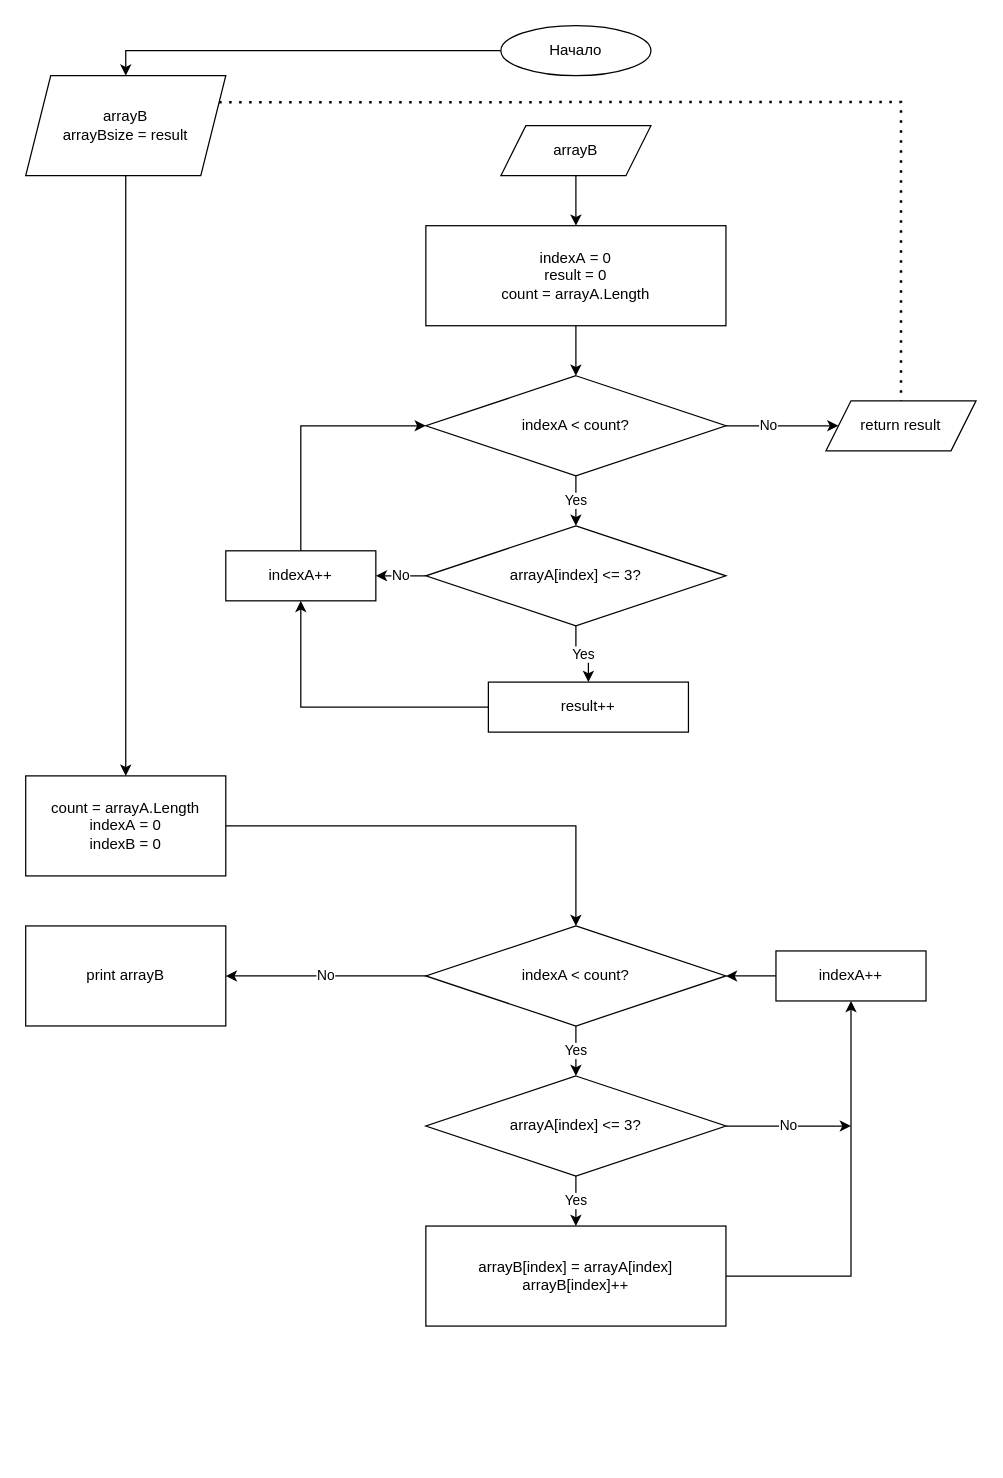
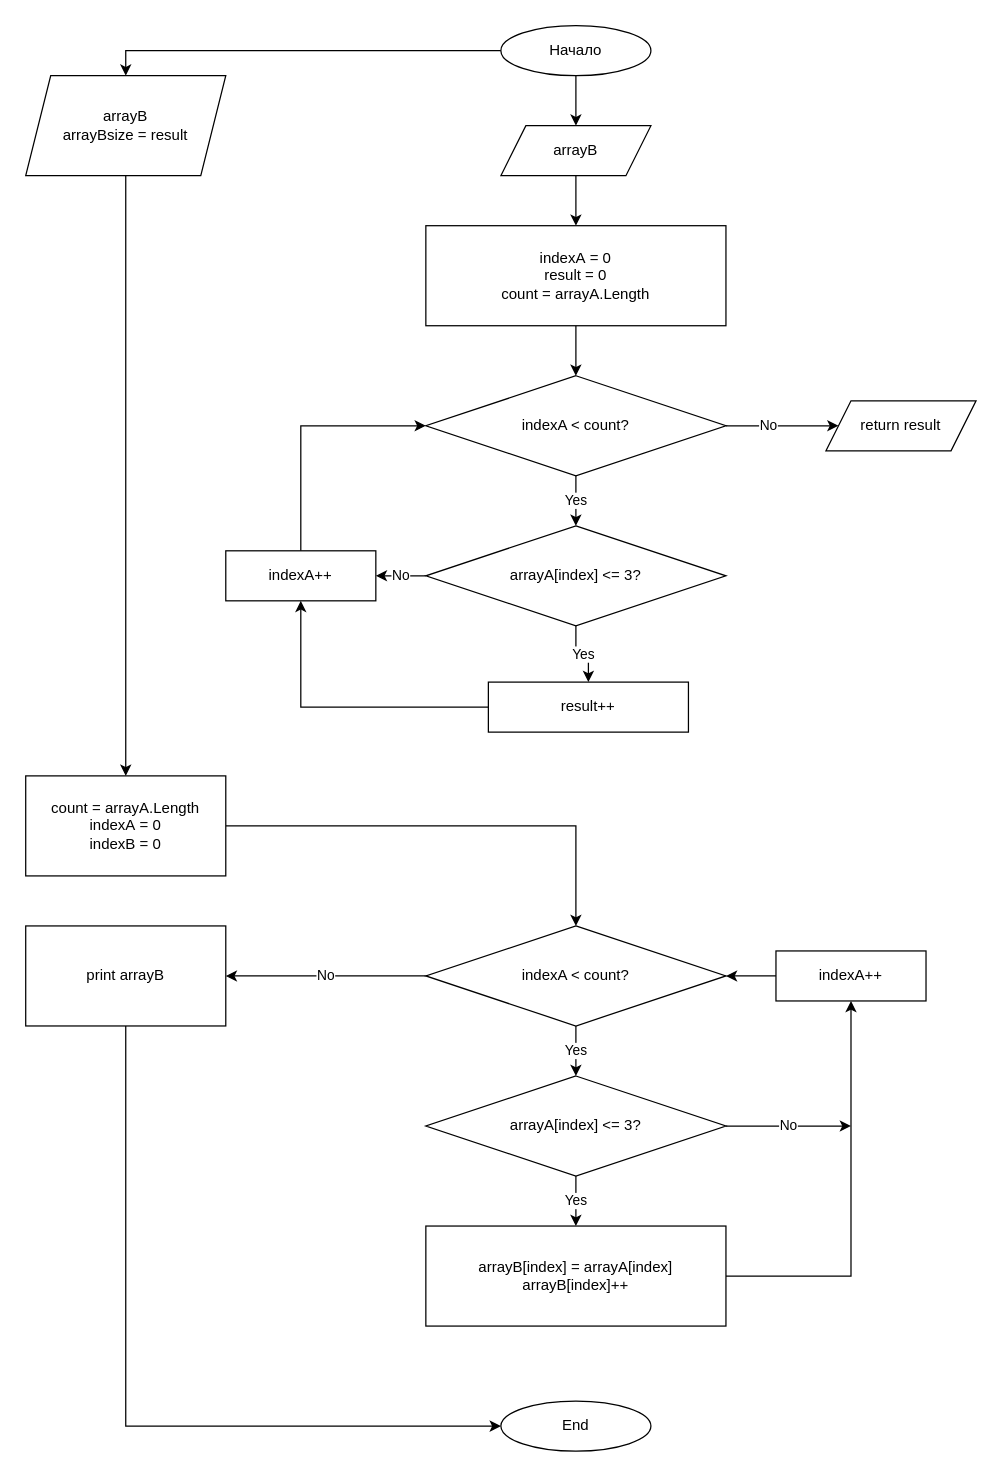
none -> (576, 97)
(703, 102) -> none
none -> (126, 1409)
none -> (576, 1426)
